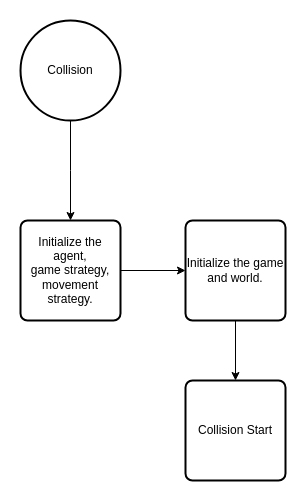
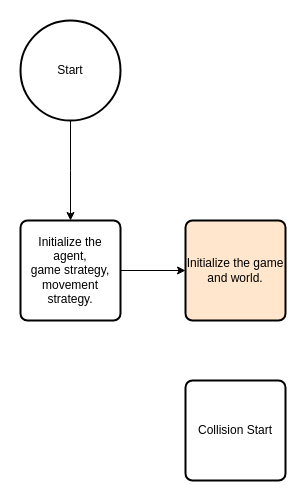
(71, 71) -> (71, 71)
(236, 271) -> (236, 271)
(236, 347) -> none
